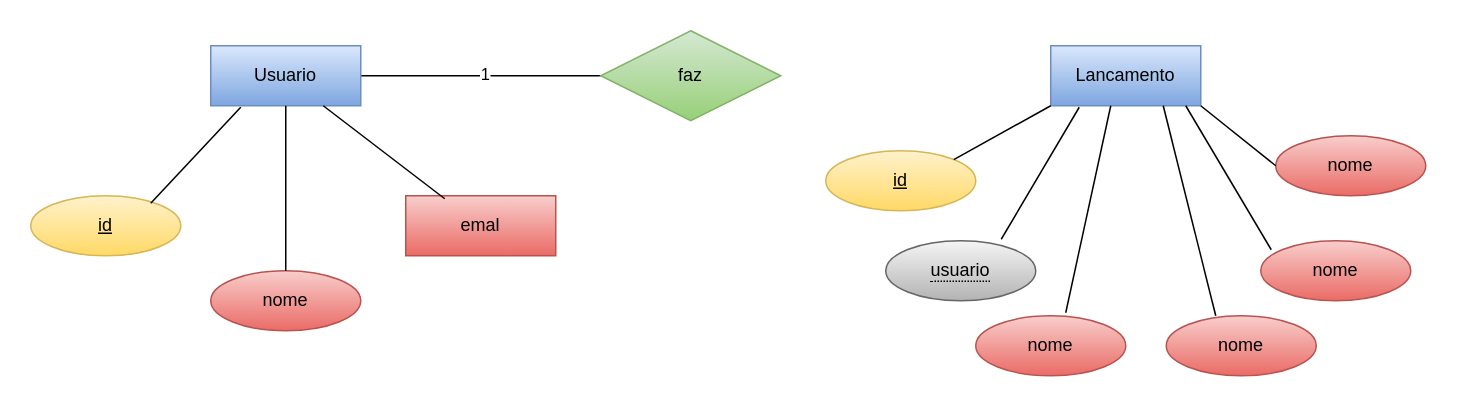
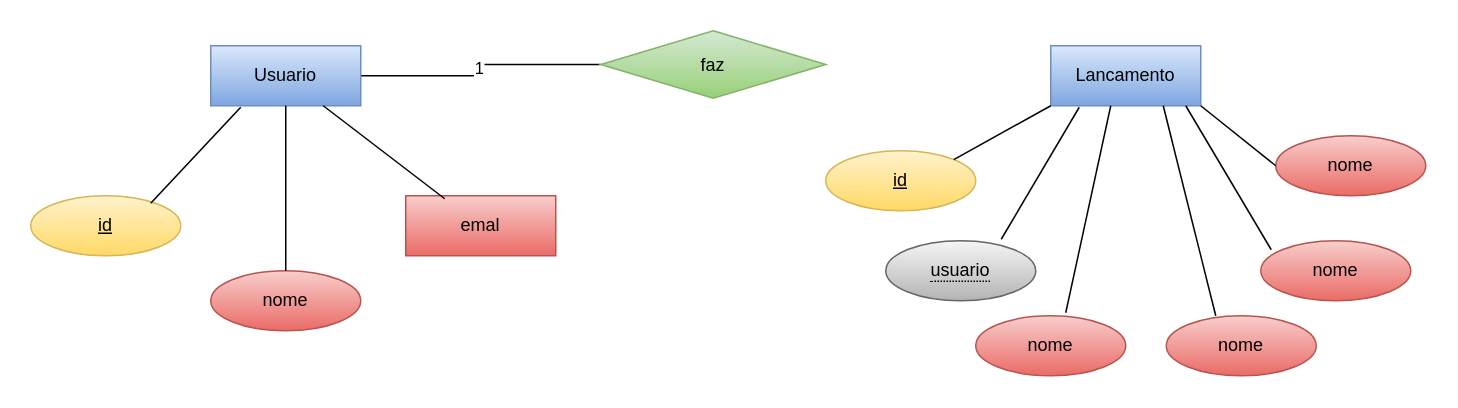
(691, 76) -> (713, 65)
